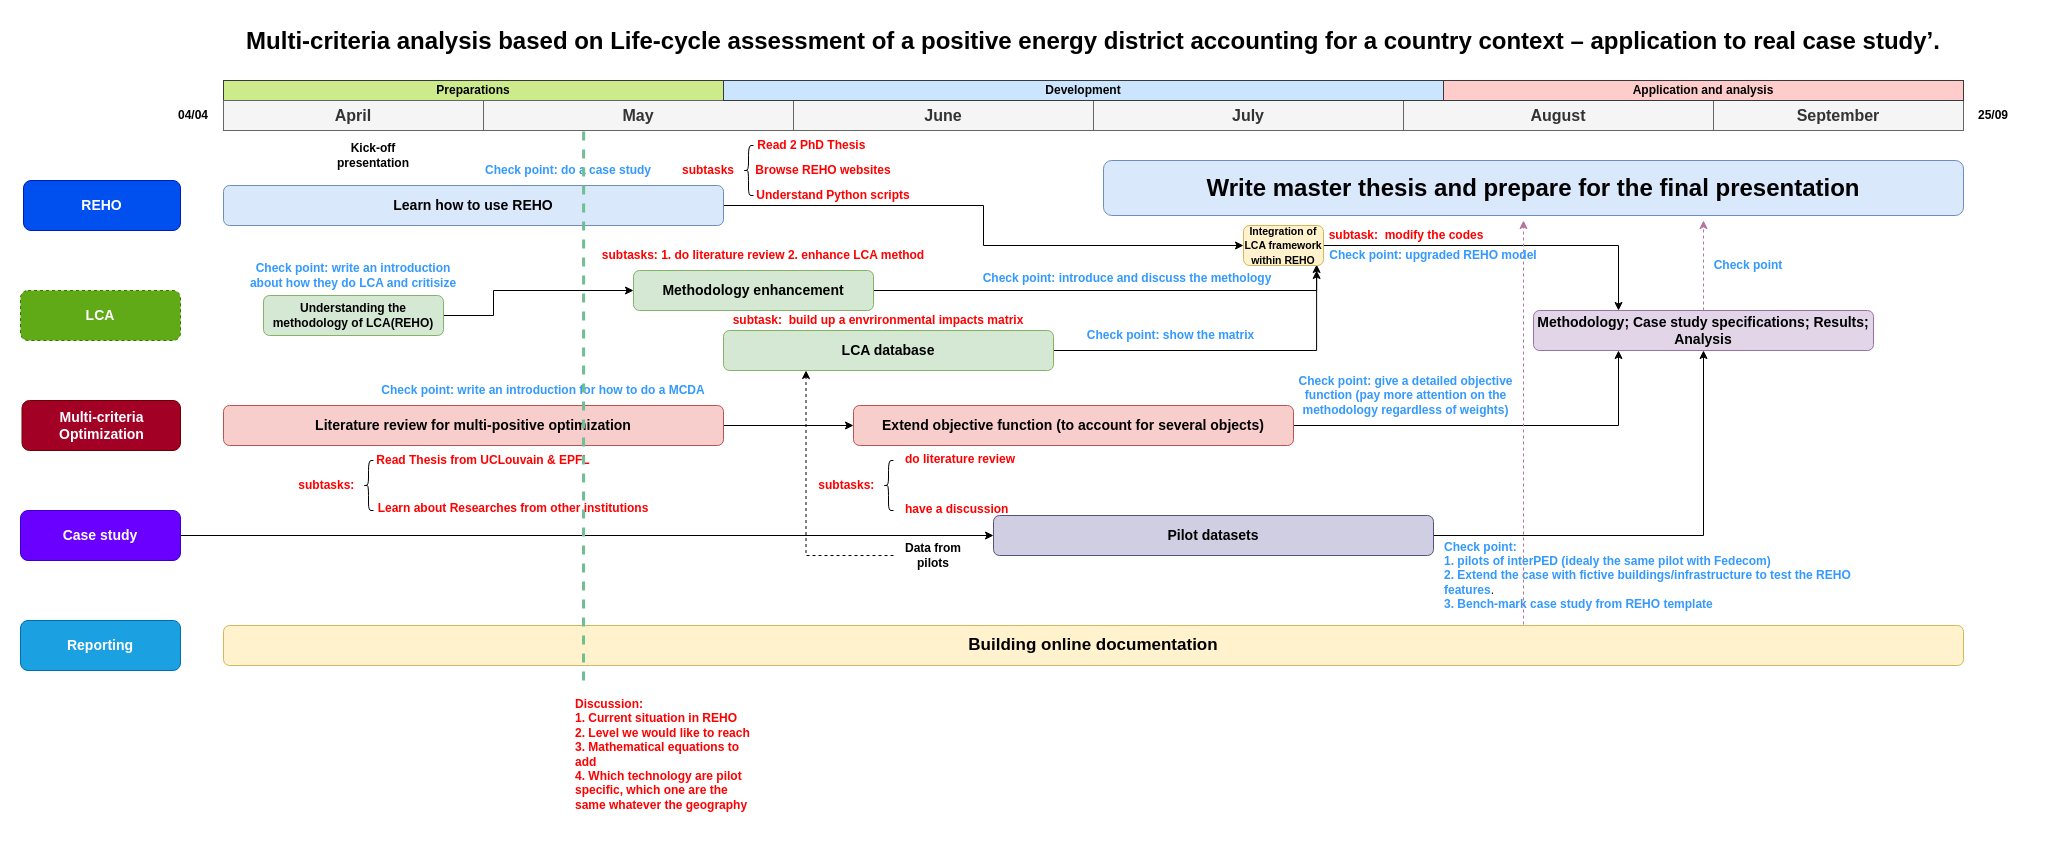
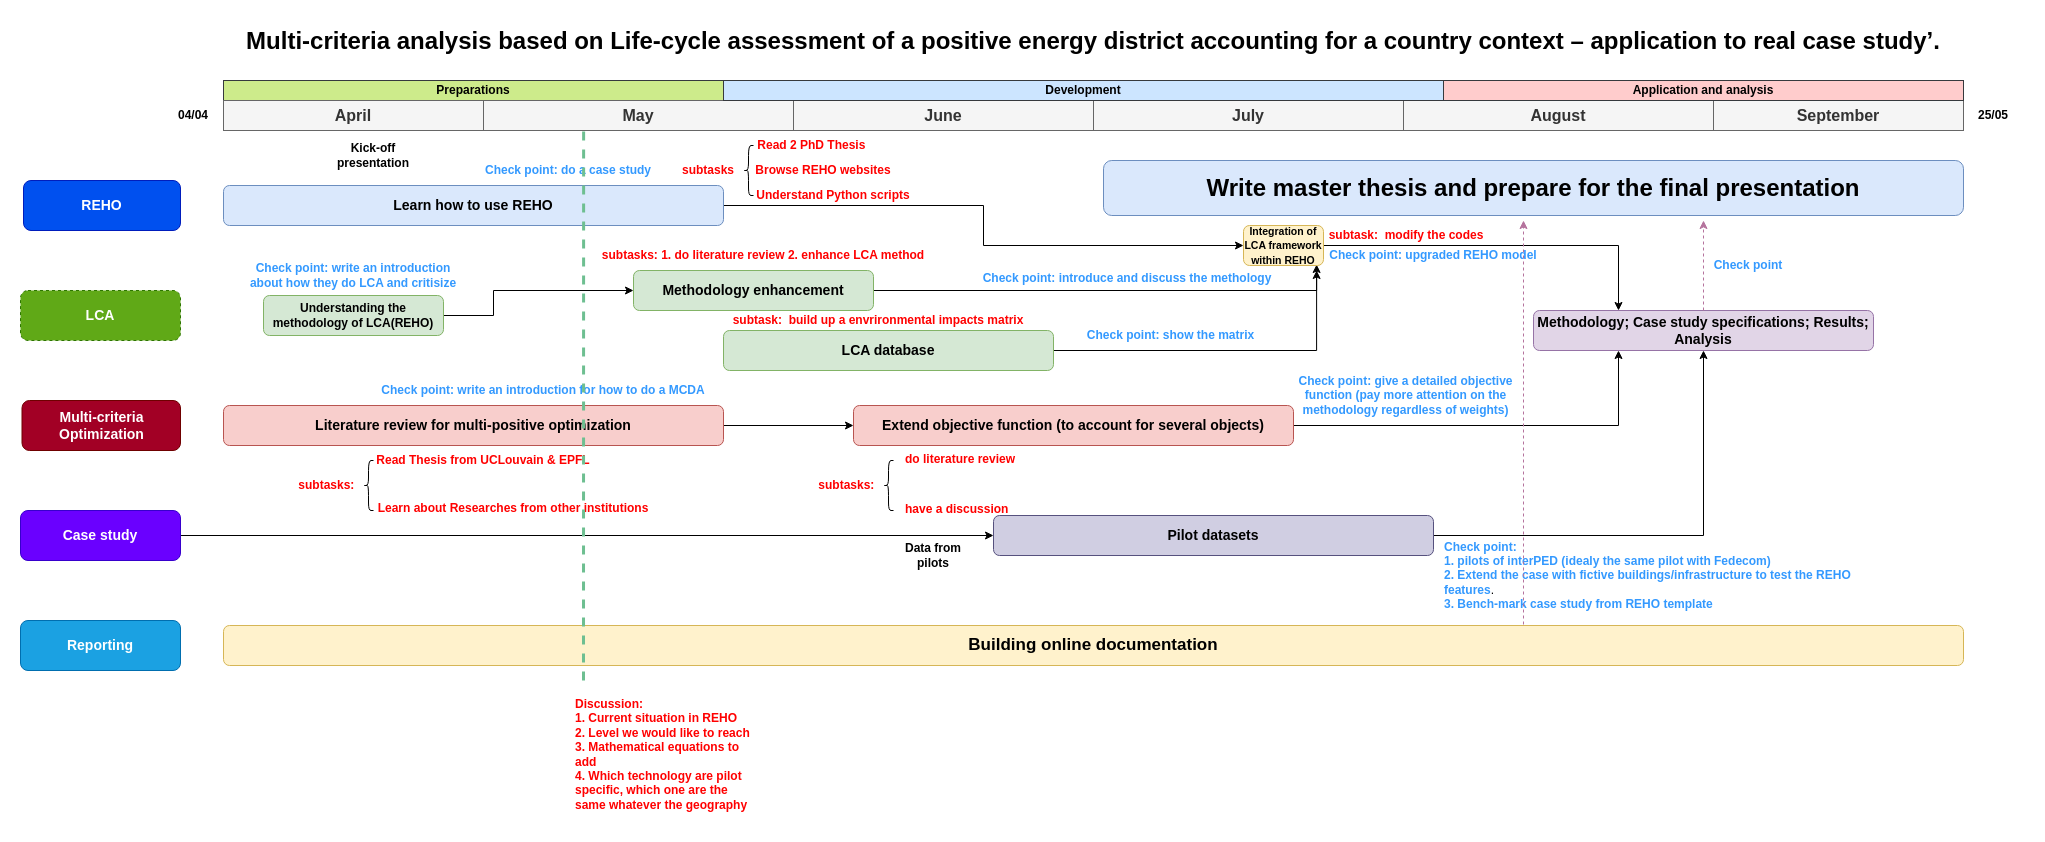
(1994, 116) -> (1994, 116)
(806, 510) -> none
